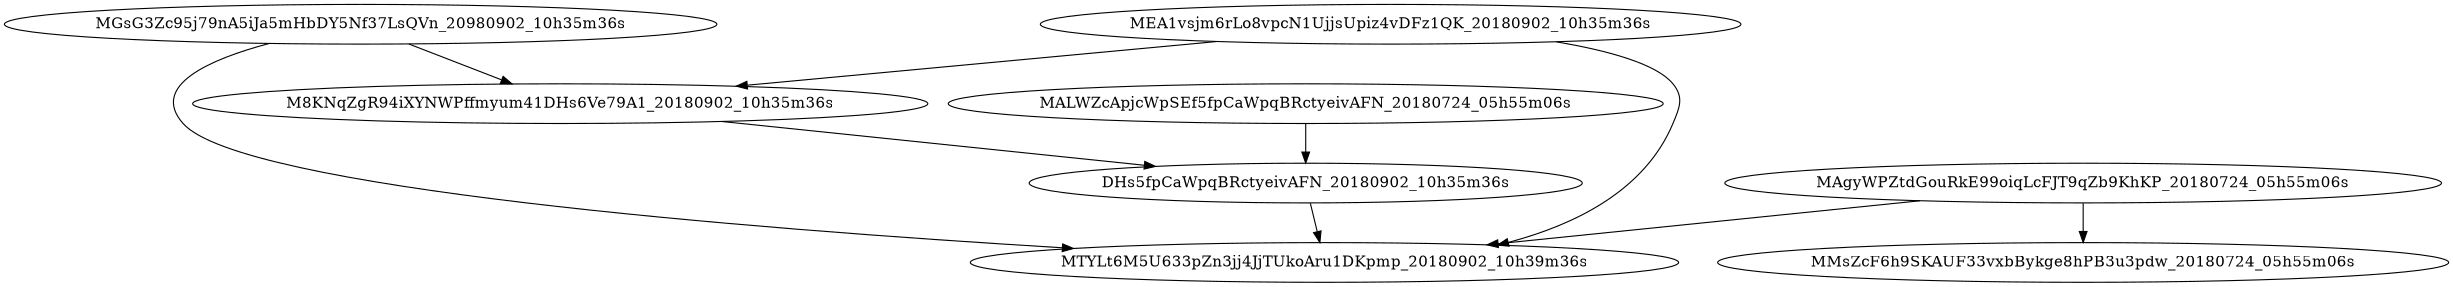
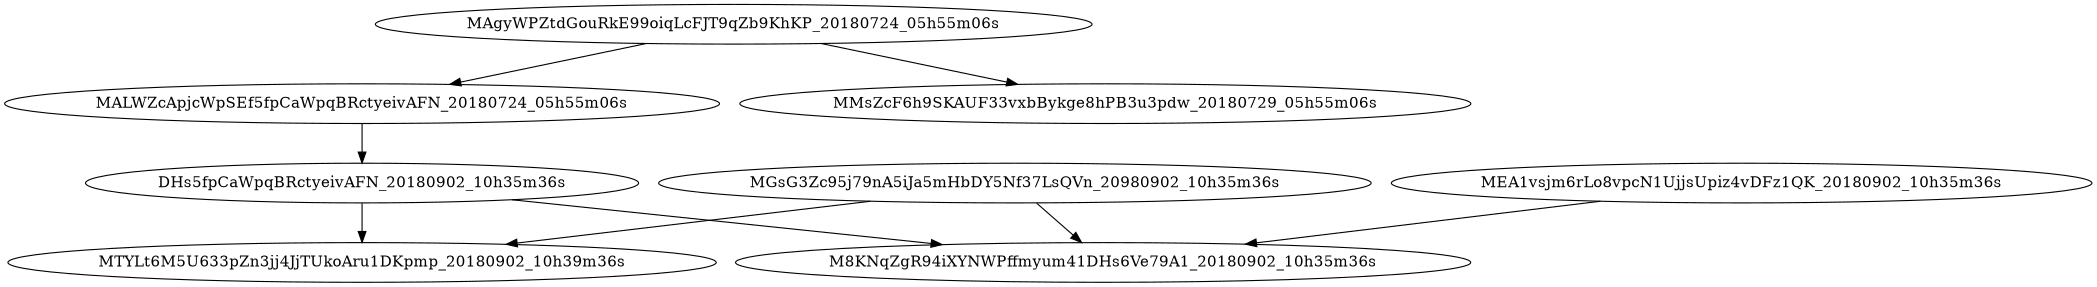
(1663, 142) -> none
(933, 143) -> (743, 224)
(1709, 222) -> (553, 63)
(2083, 262) -> (1105, 104)
